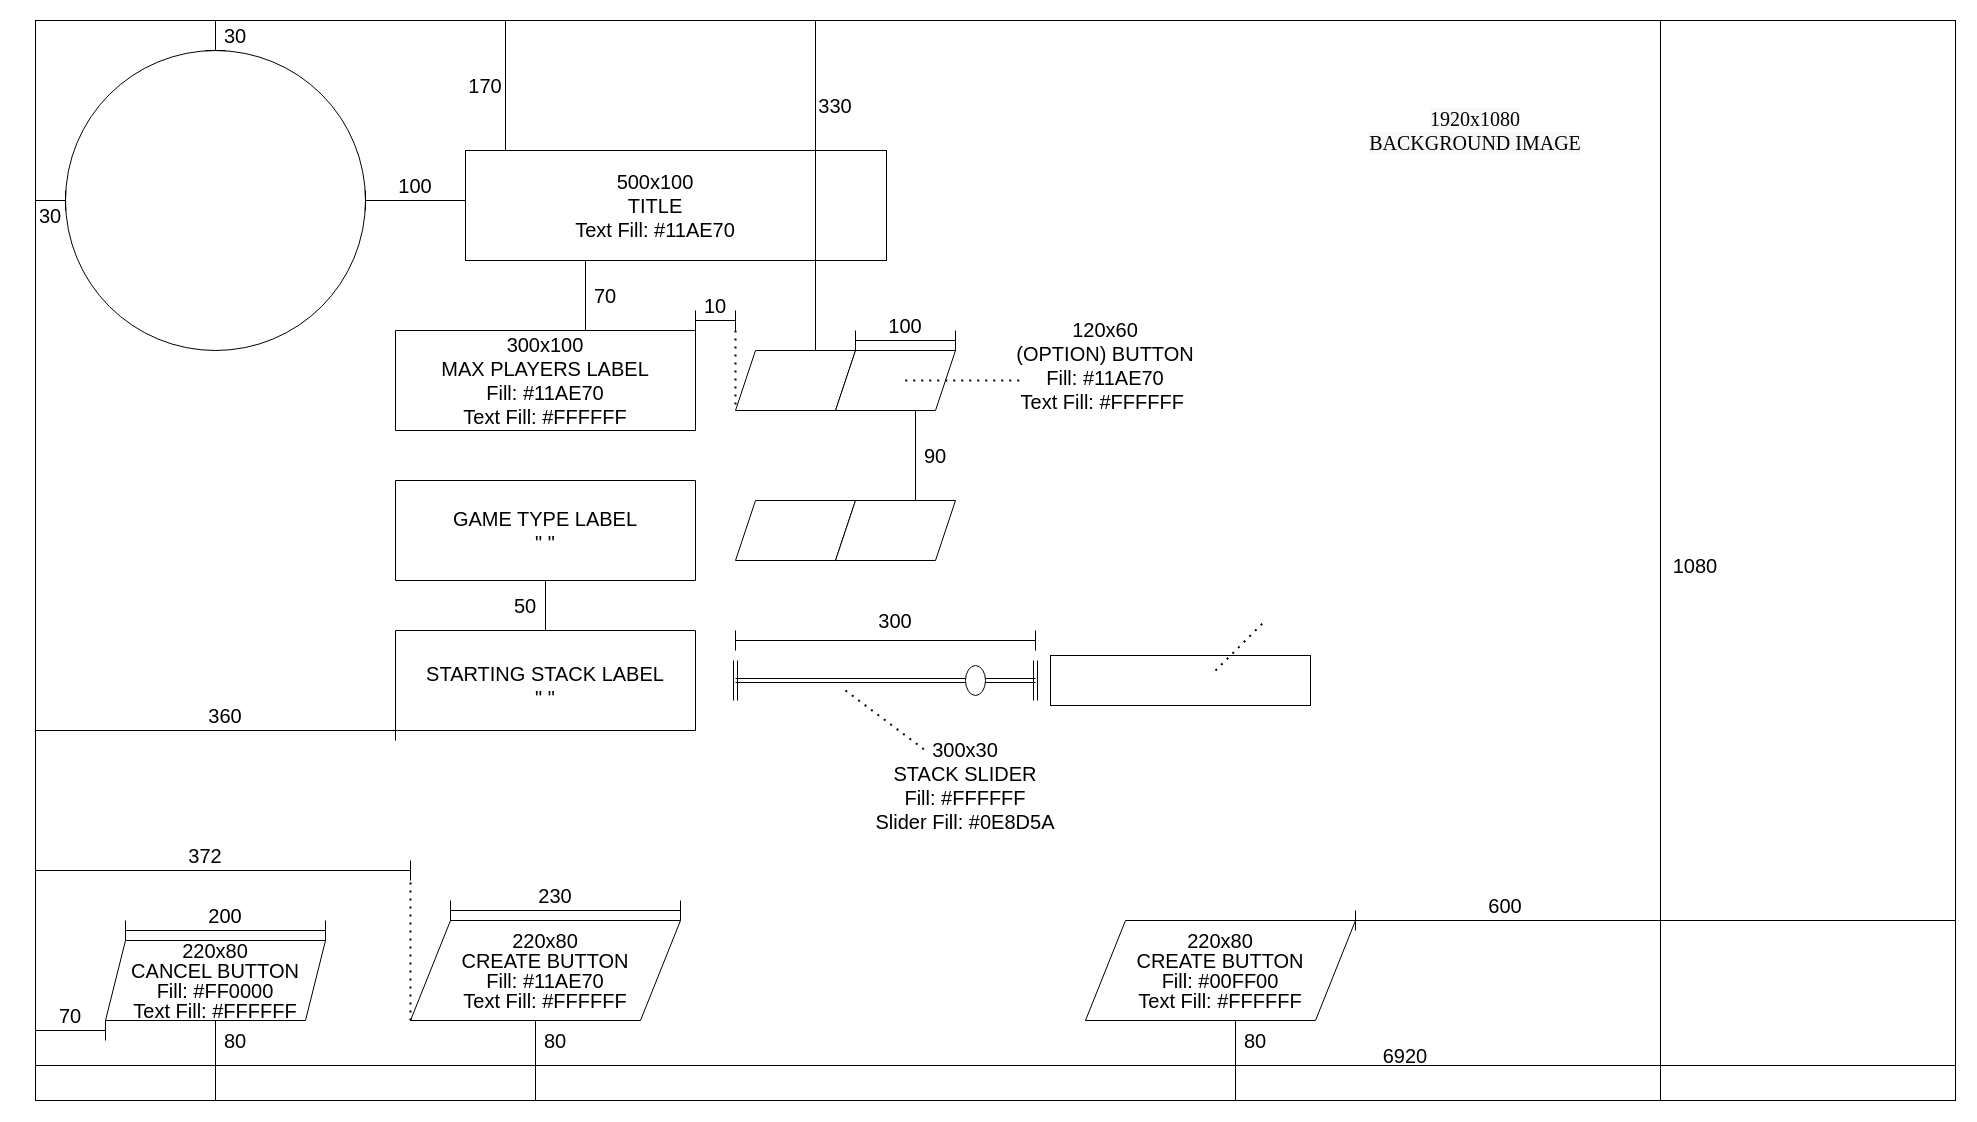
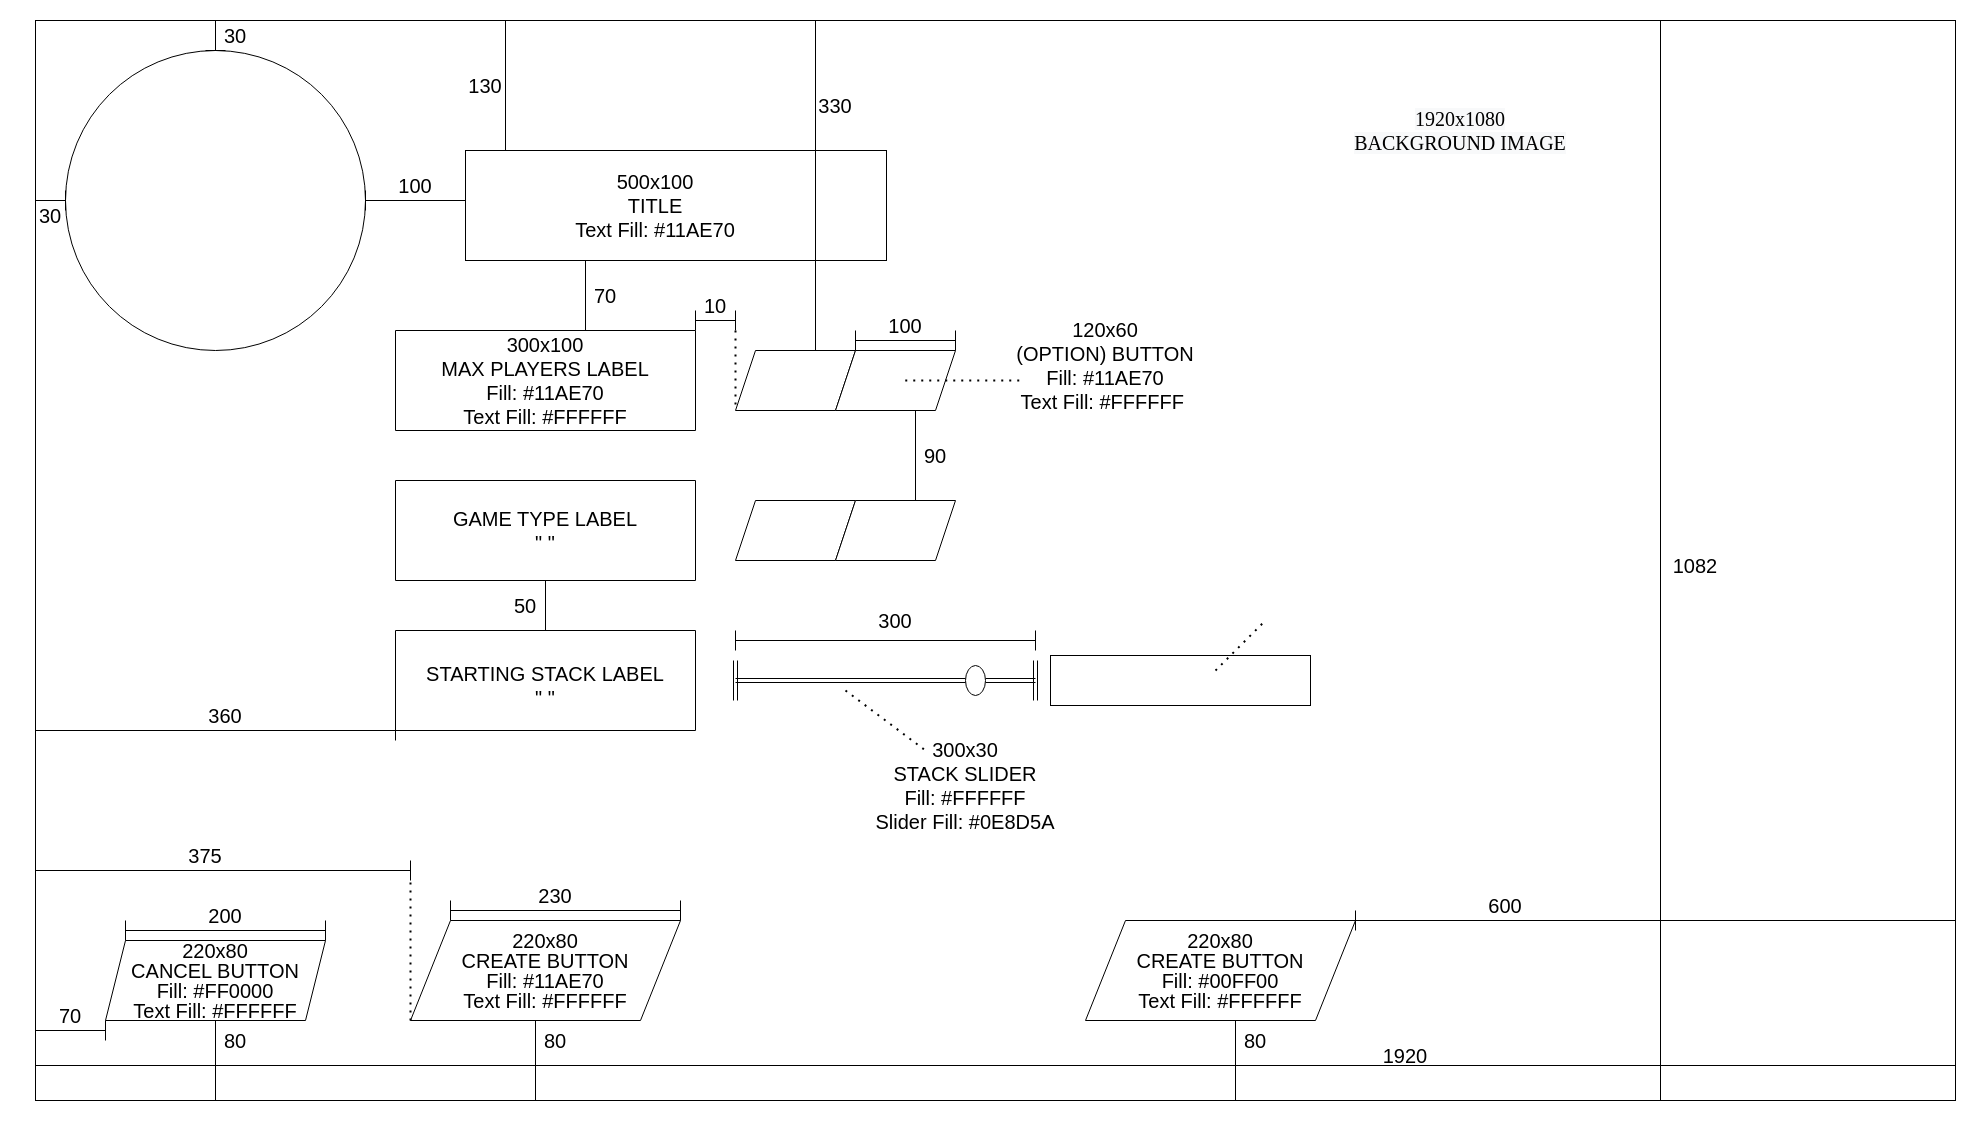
(486, 86) -> (486, 86)
(1476, 131) -> (1461, 131)
(1696, 566) -> (1696, 566)
(206, 856) -> (206, 856)
(1406, 1056) -> (1406, 1056)
